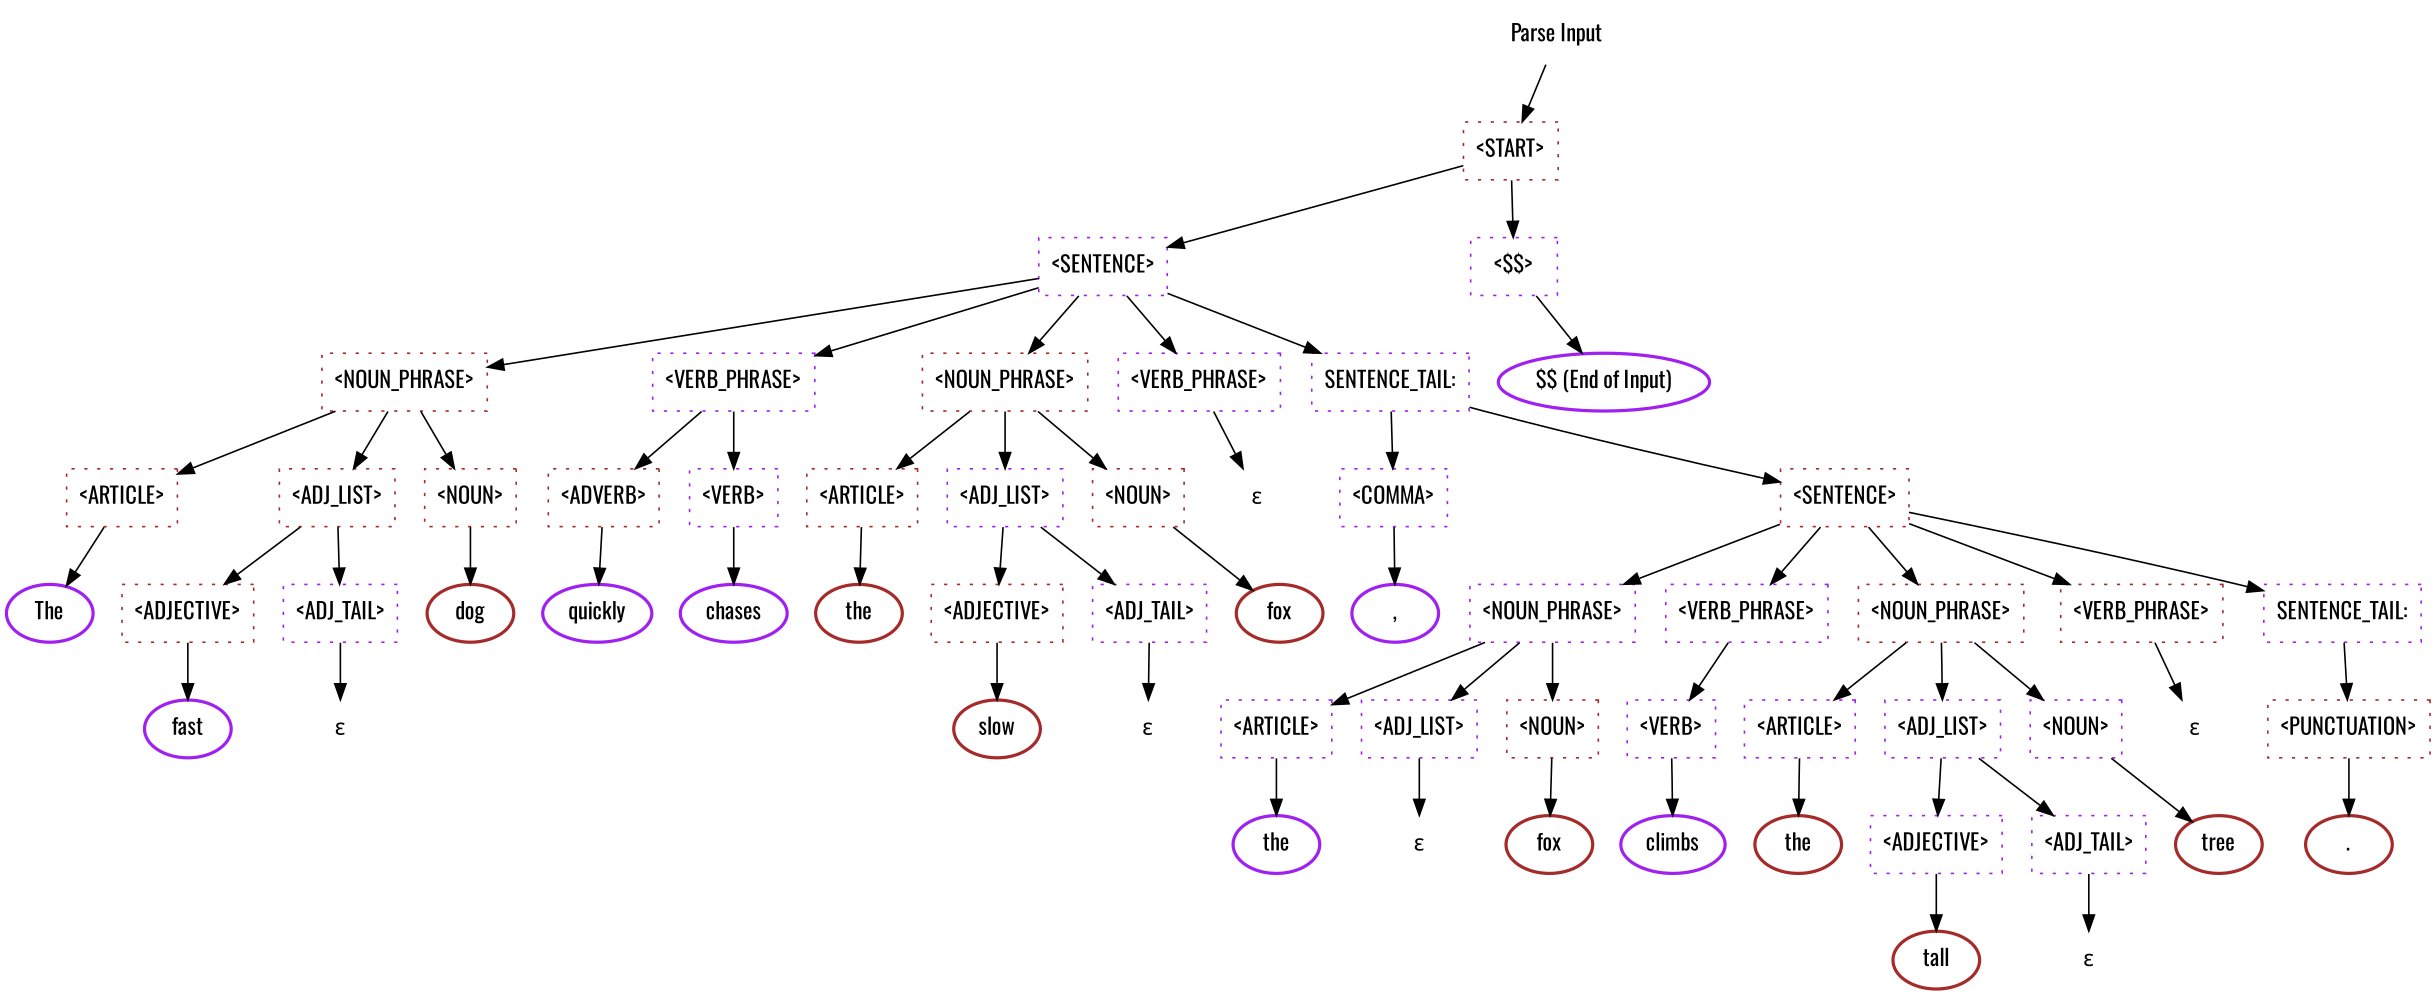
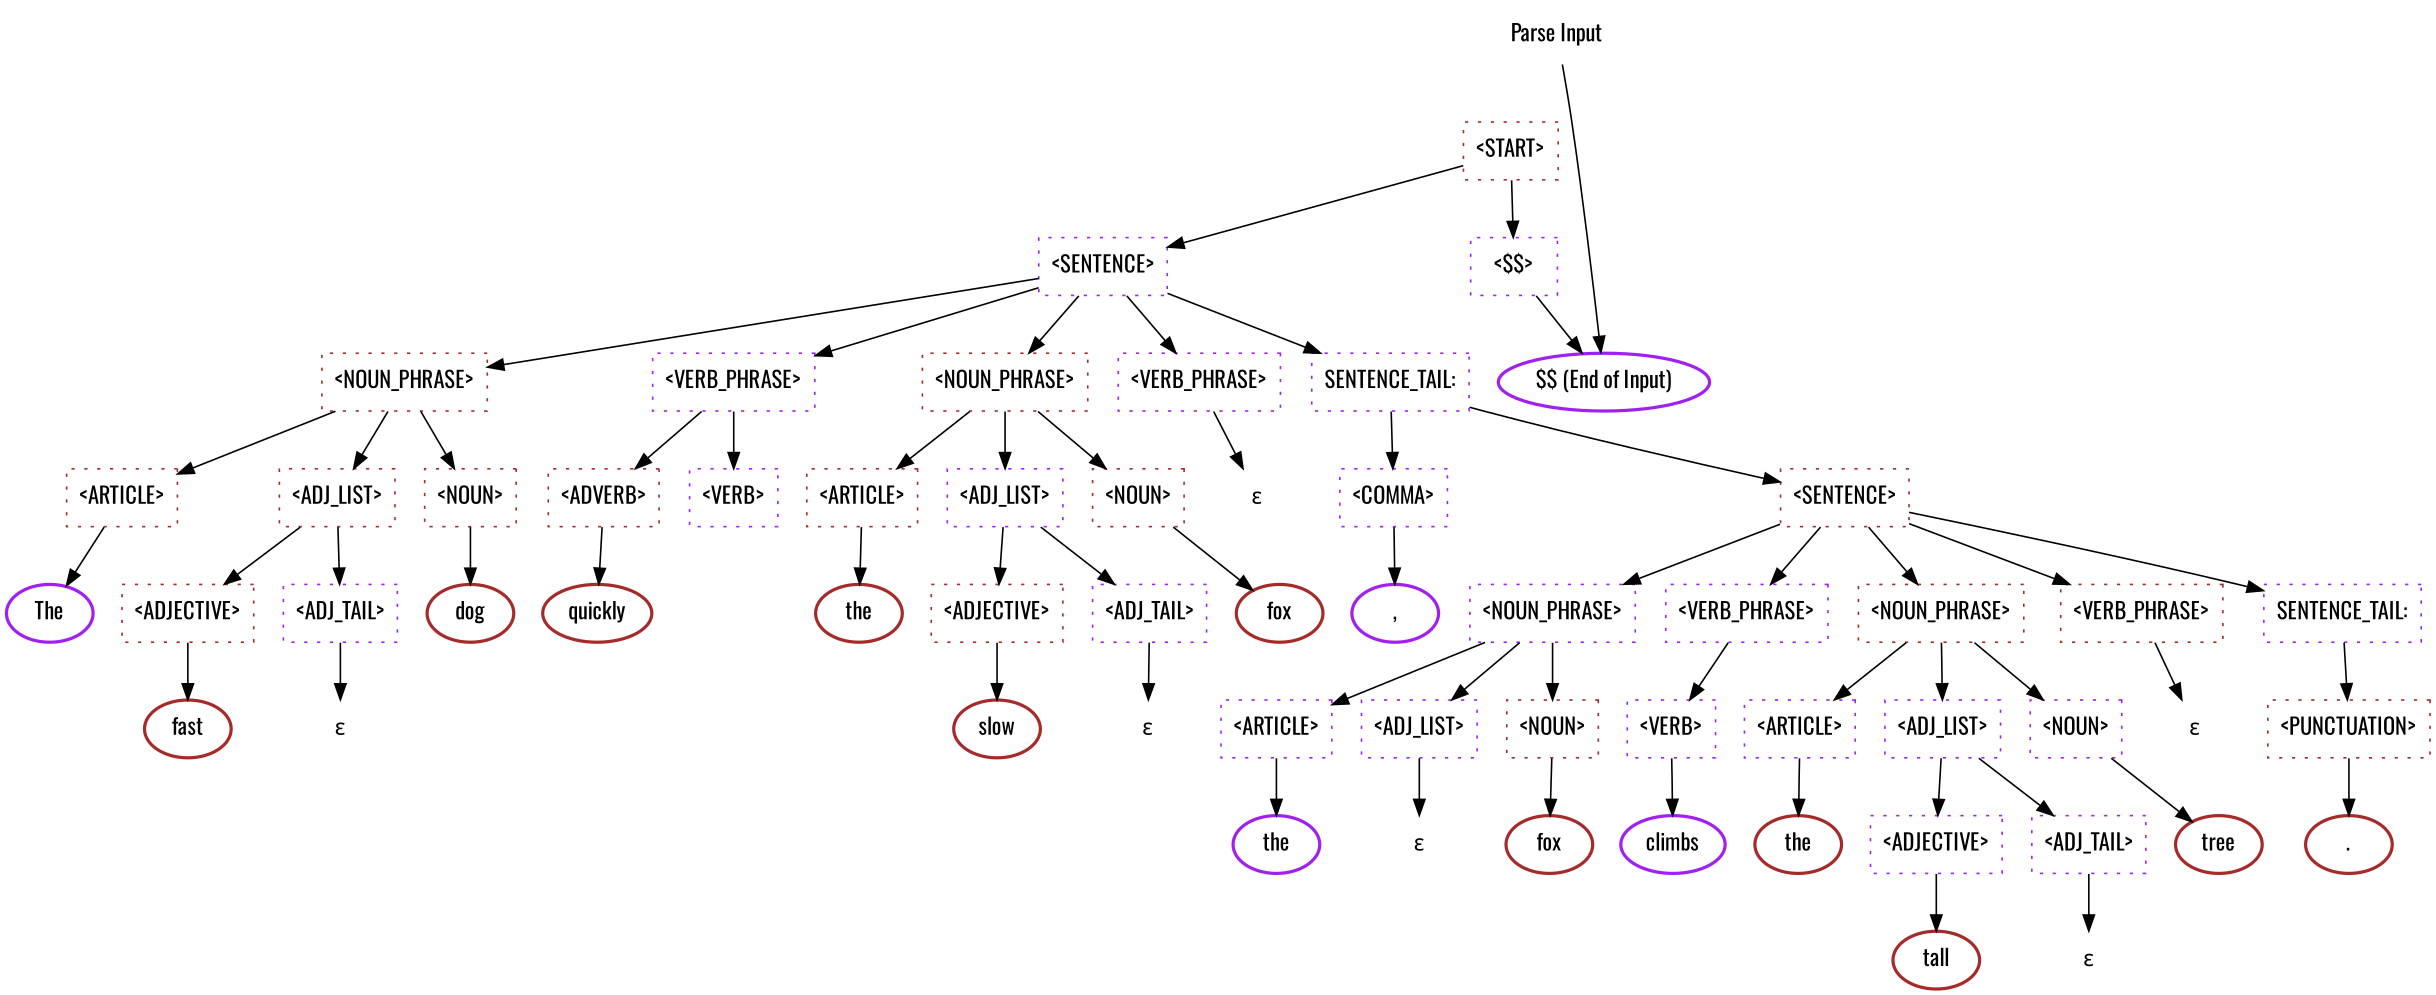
(1537, 86) -> (1583, 200)
(597, 613) -> (597, 613)
(734, 613) -> none
(188, 729) -> (188, 729)
